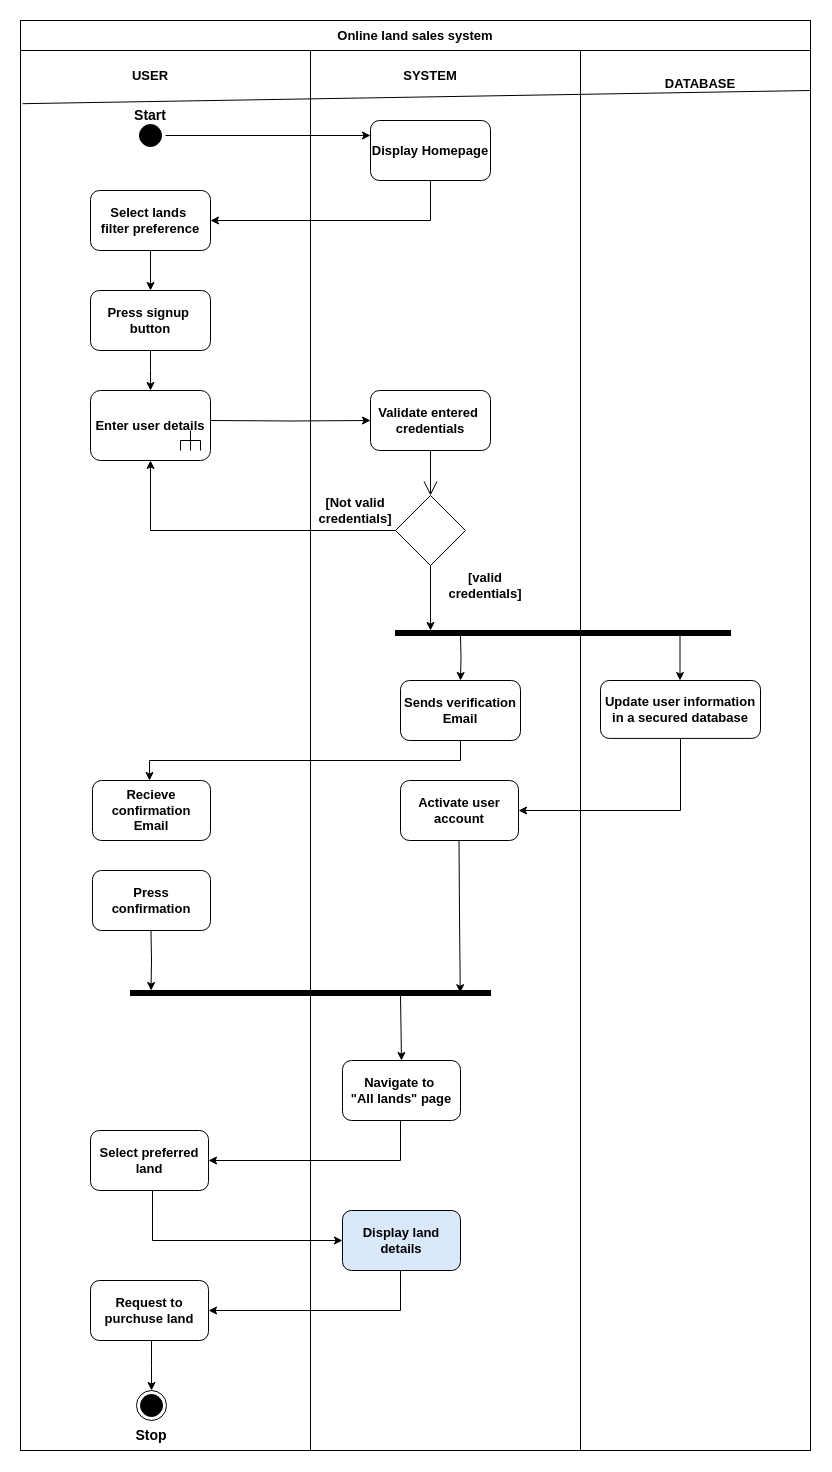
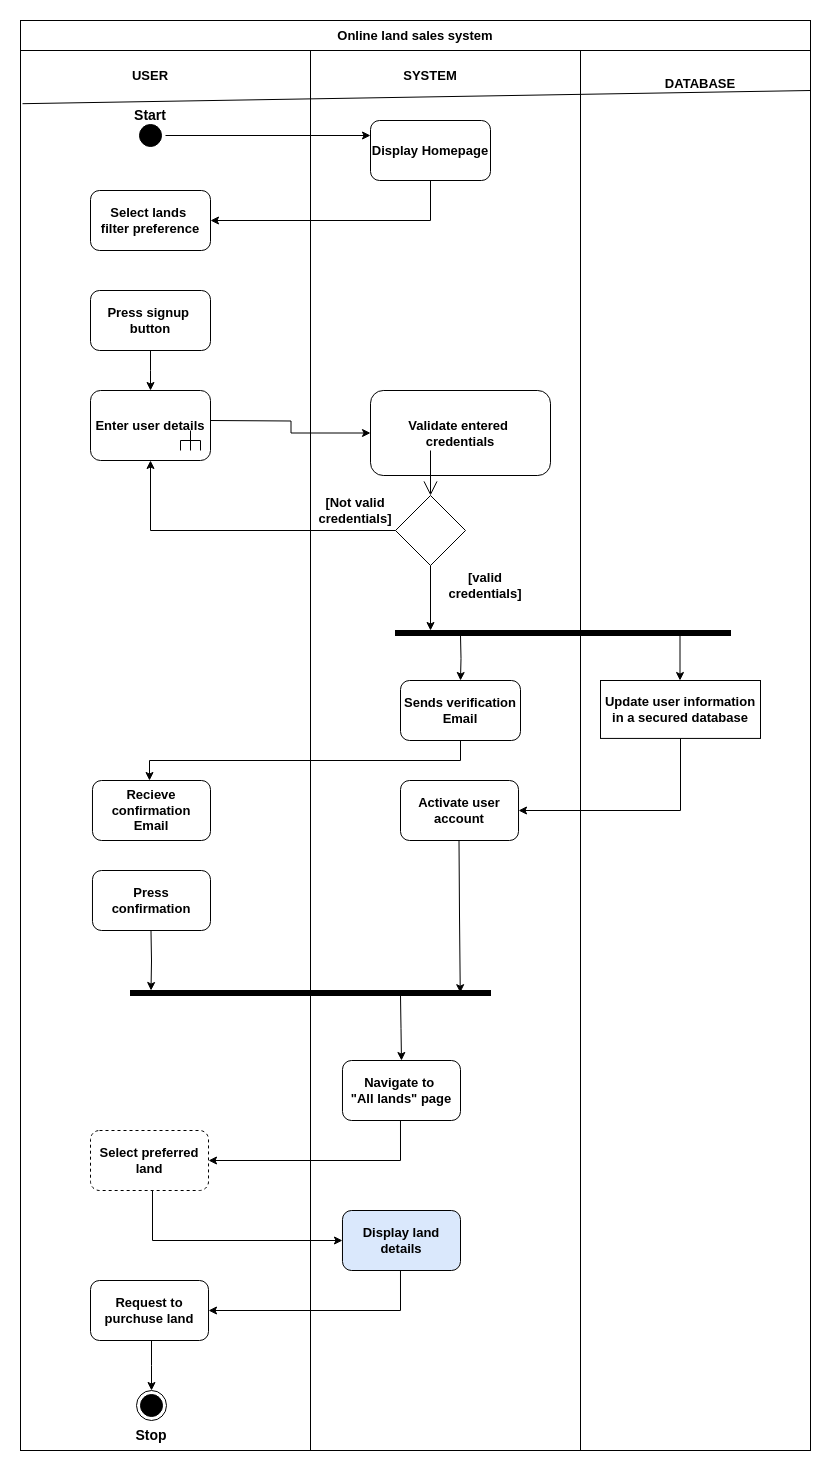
(151, 267) -> none
(431, 421) -> (461, 433)
(681, 709) -> (681, 709)
(150, 1161) -> (150, 1161)
